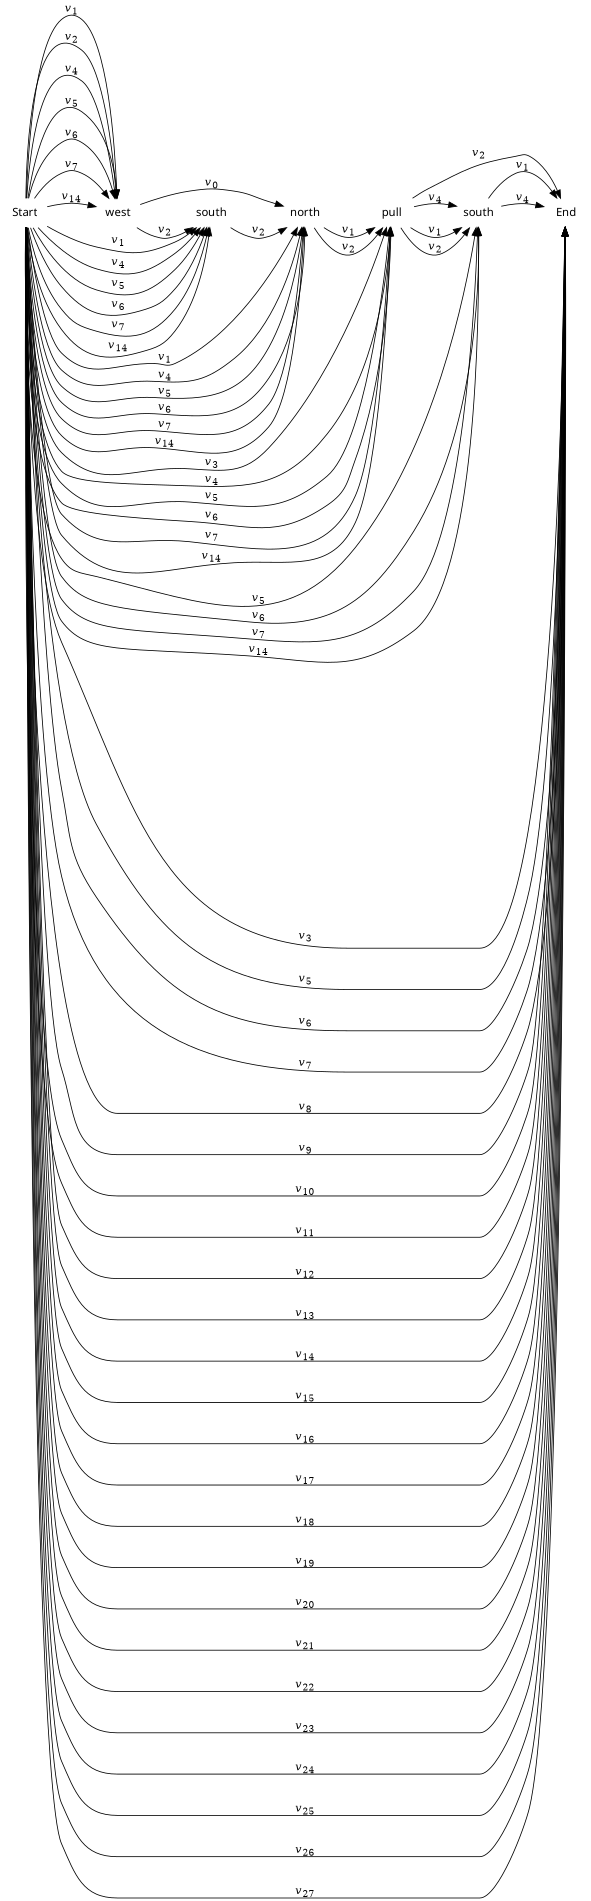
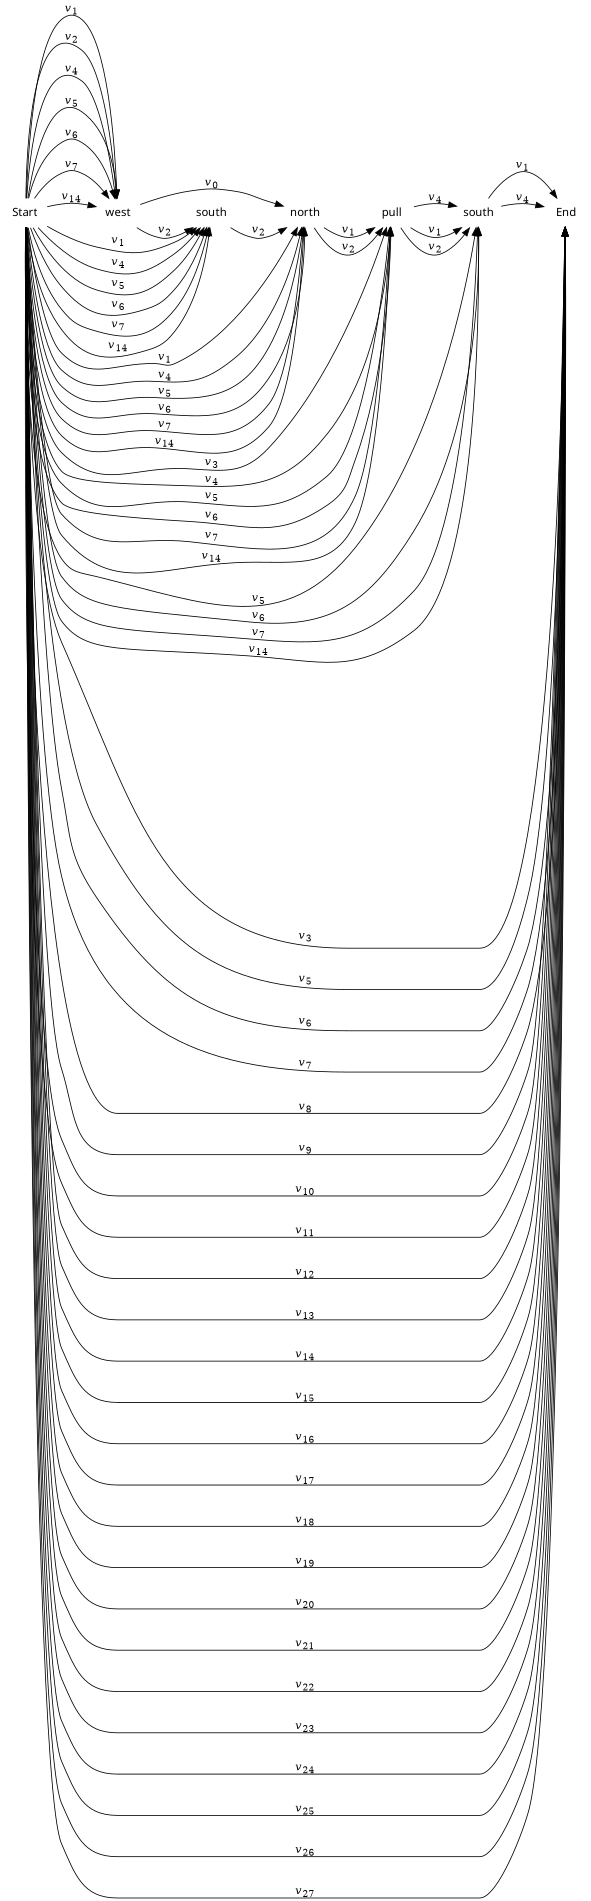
(490, 162) -> none
